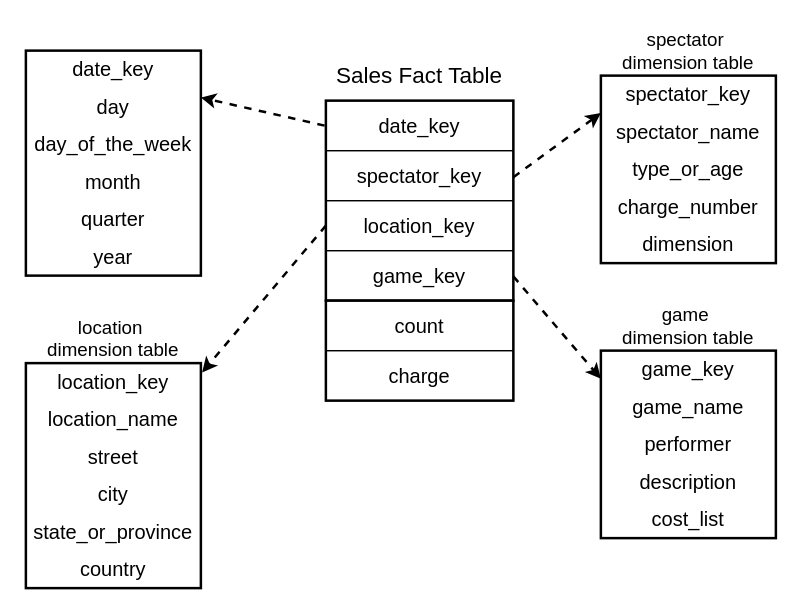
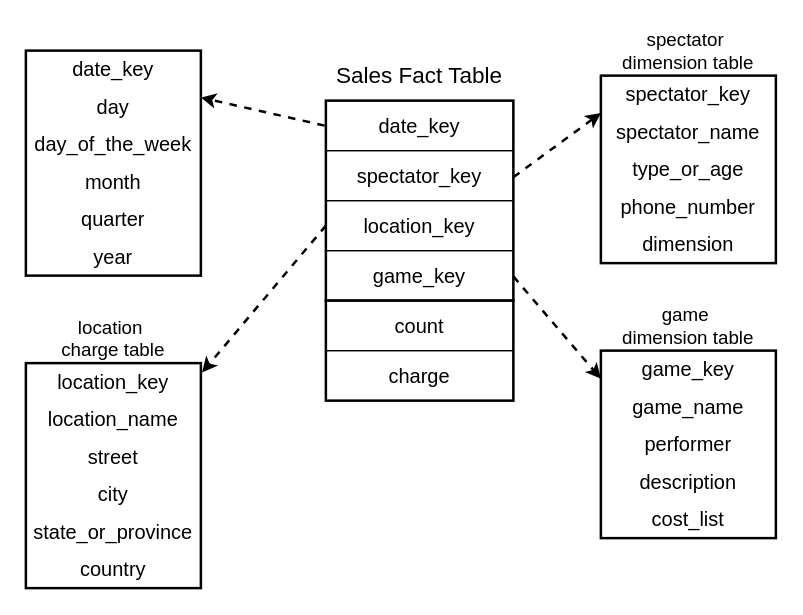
(688, 207) -> (688, 207)
(113, 338) -> (113, 338)
